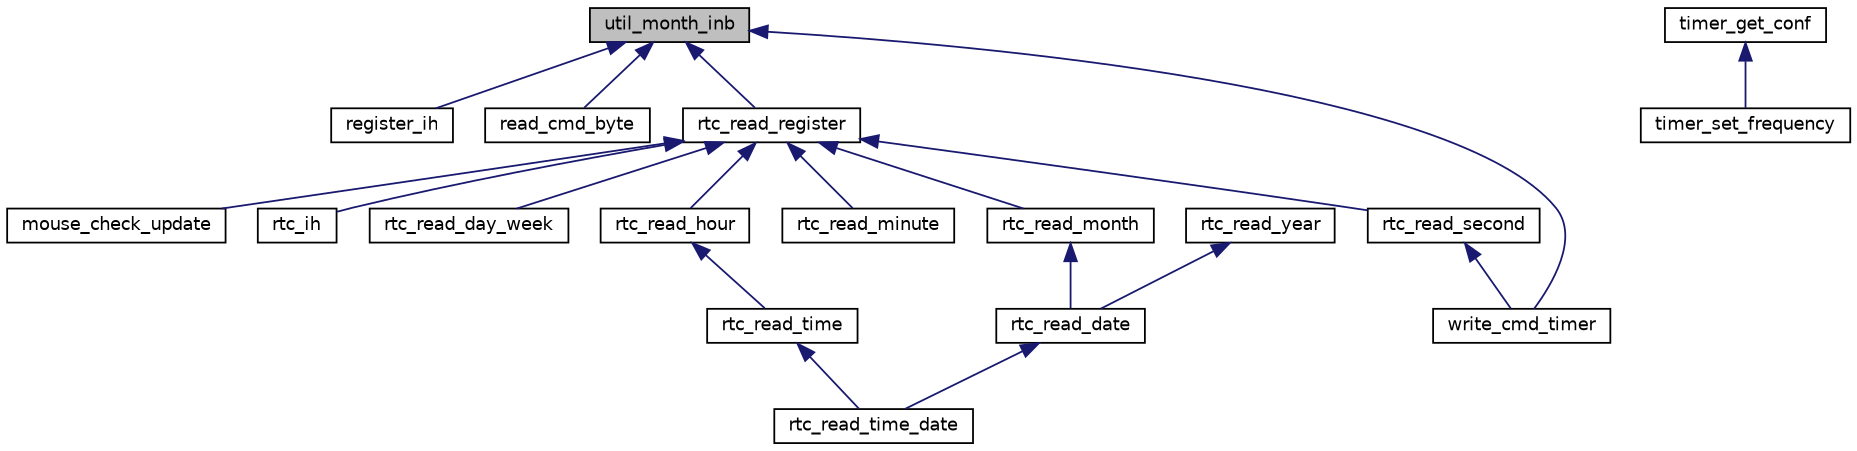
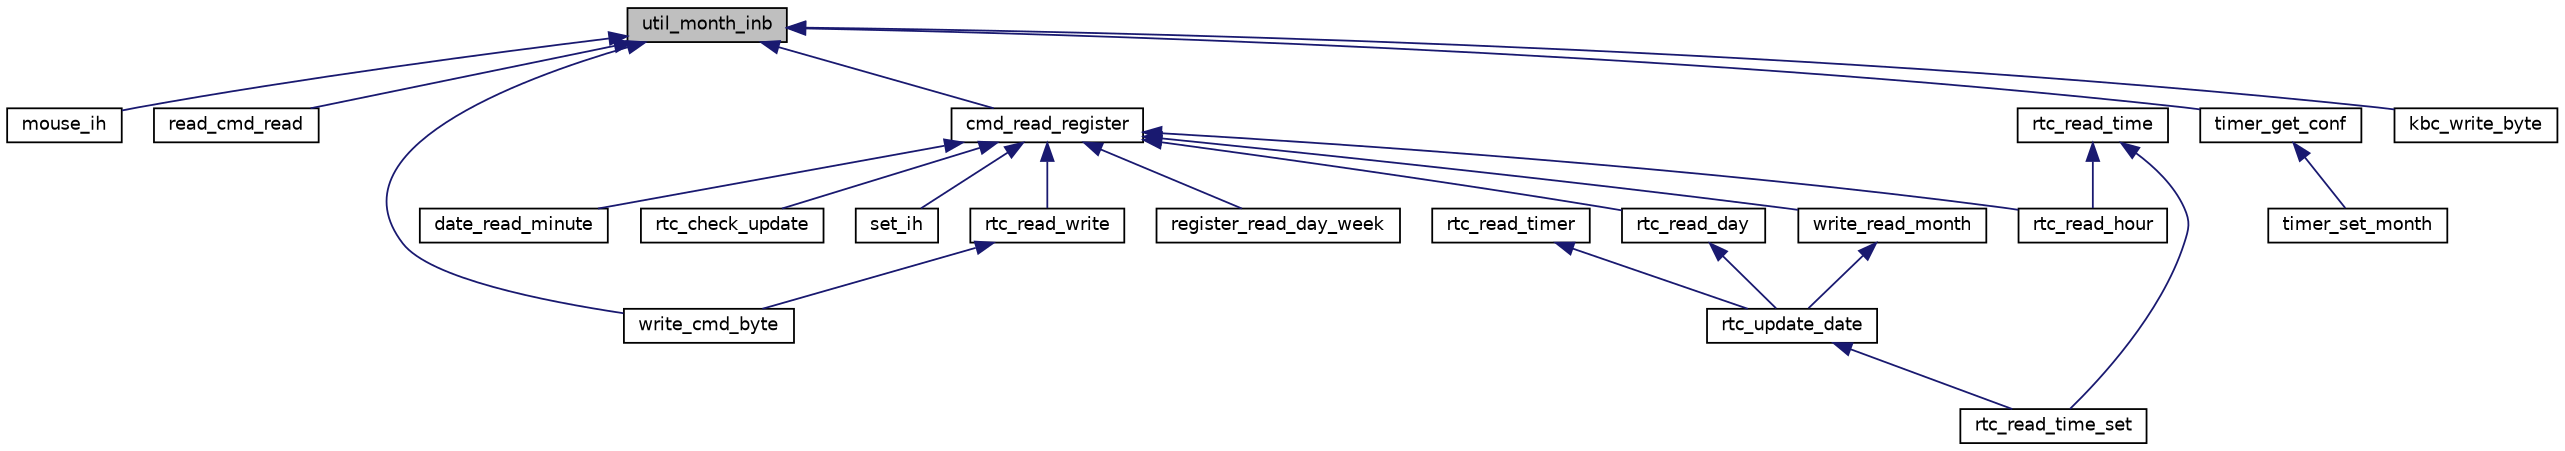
none -> (1818, 74)
(392, 125) -> (64, 125)
(568, 125) -> (236, 125)
(772, 125) -> (1047, 125)
(1746, 125) -> (2358, 226)
none -> (2476, 125)
(116, 226) -> (732, 226)
(297, 226) -> (897, 226)
(469, 226) -> (1278, 226)
(868, 226) -> (514, 226)
(1071, 226) -> (1892, 226)
(1260, 226) -> (1511, 226)
(1454, 226) -> (1047, 226)
none -> (1694, 226)
(735, 282) -> (2093, 185)
(1071, 326) -> (1792, 326)
(1522, 326) -> (709, 326)
(874, 426) -> (2053, 426)
